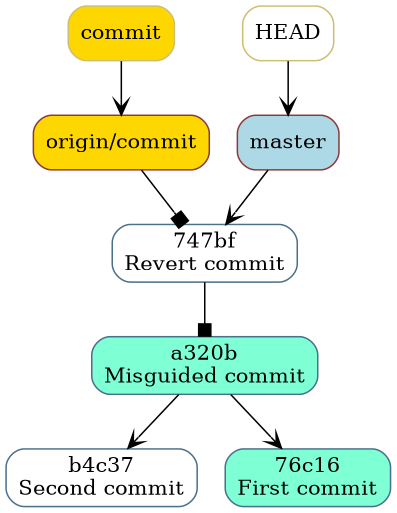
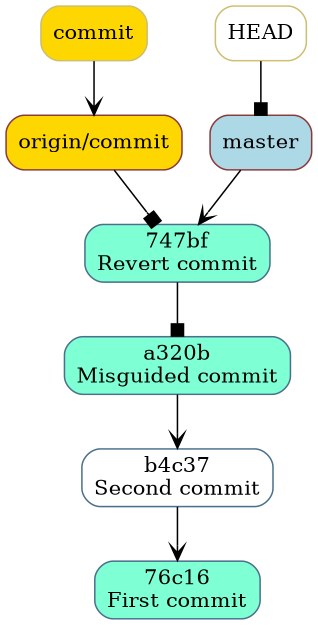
(288, 81) -> (261, 81)
(205, 253) -> (177, 253)
(251, 416) -> (177, 526)
